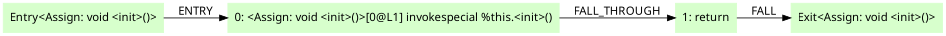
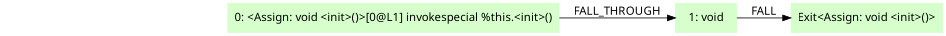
(83, 18) -> none
(706, 18) -> (706, 18)
